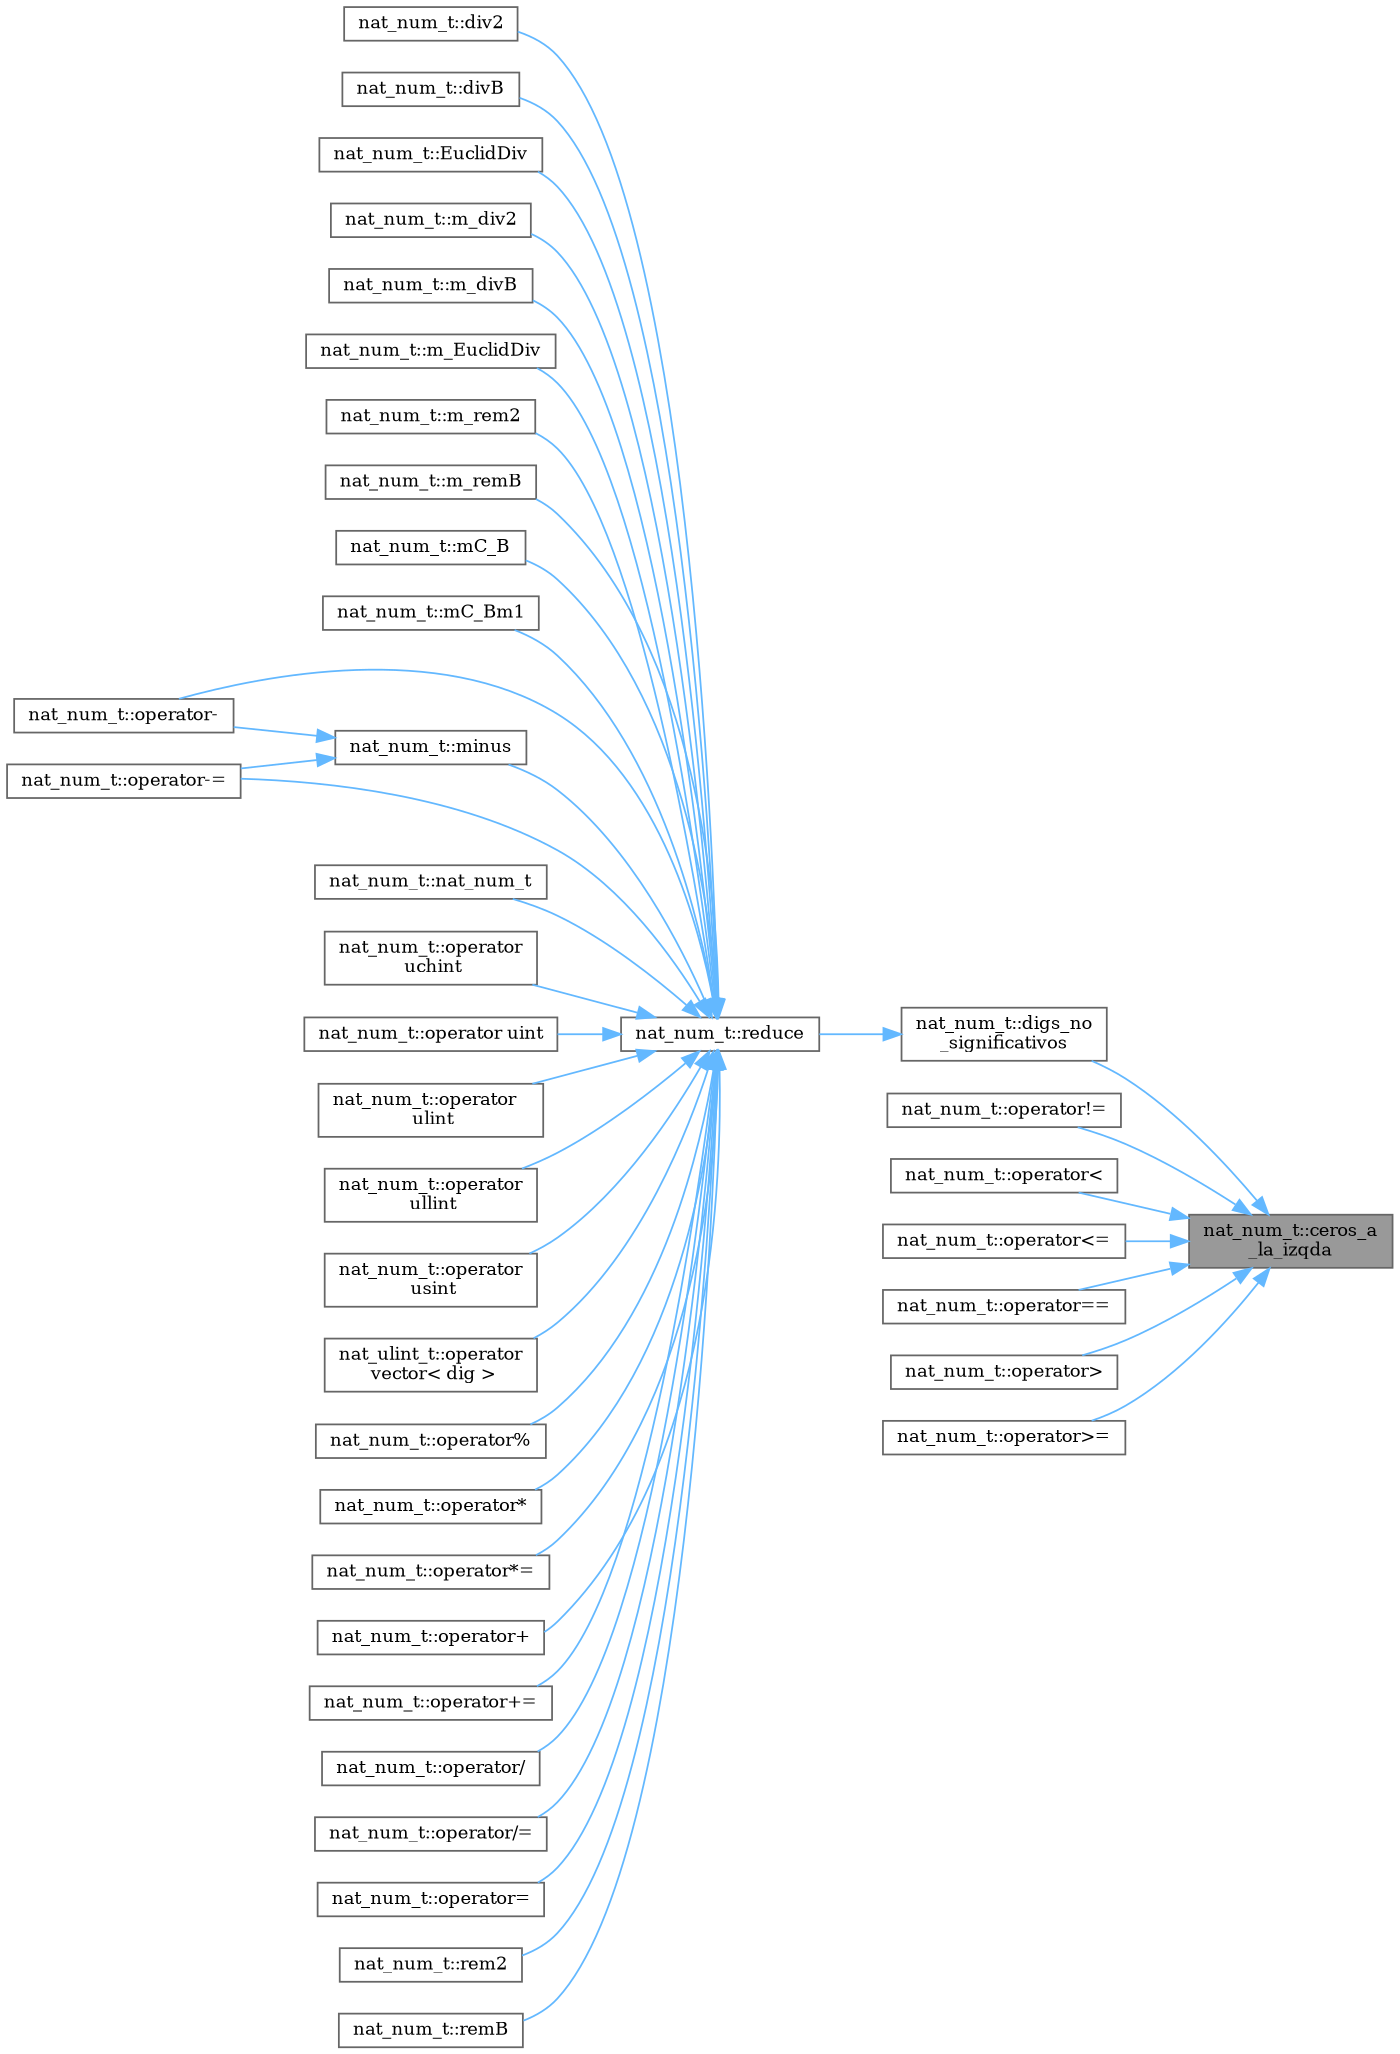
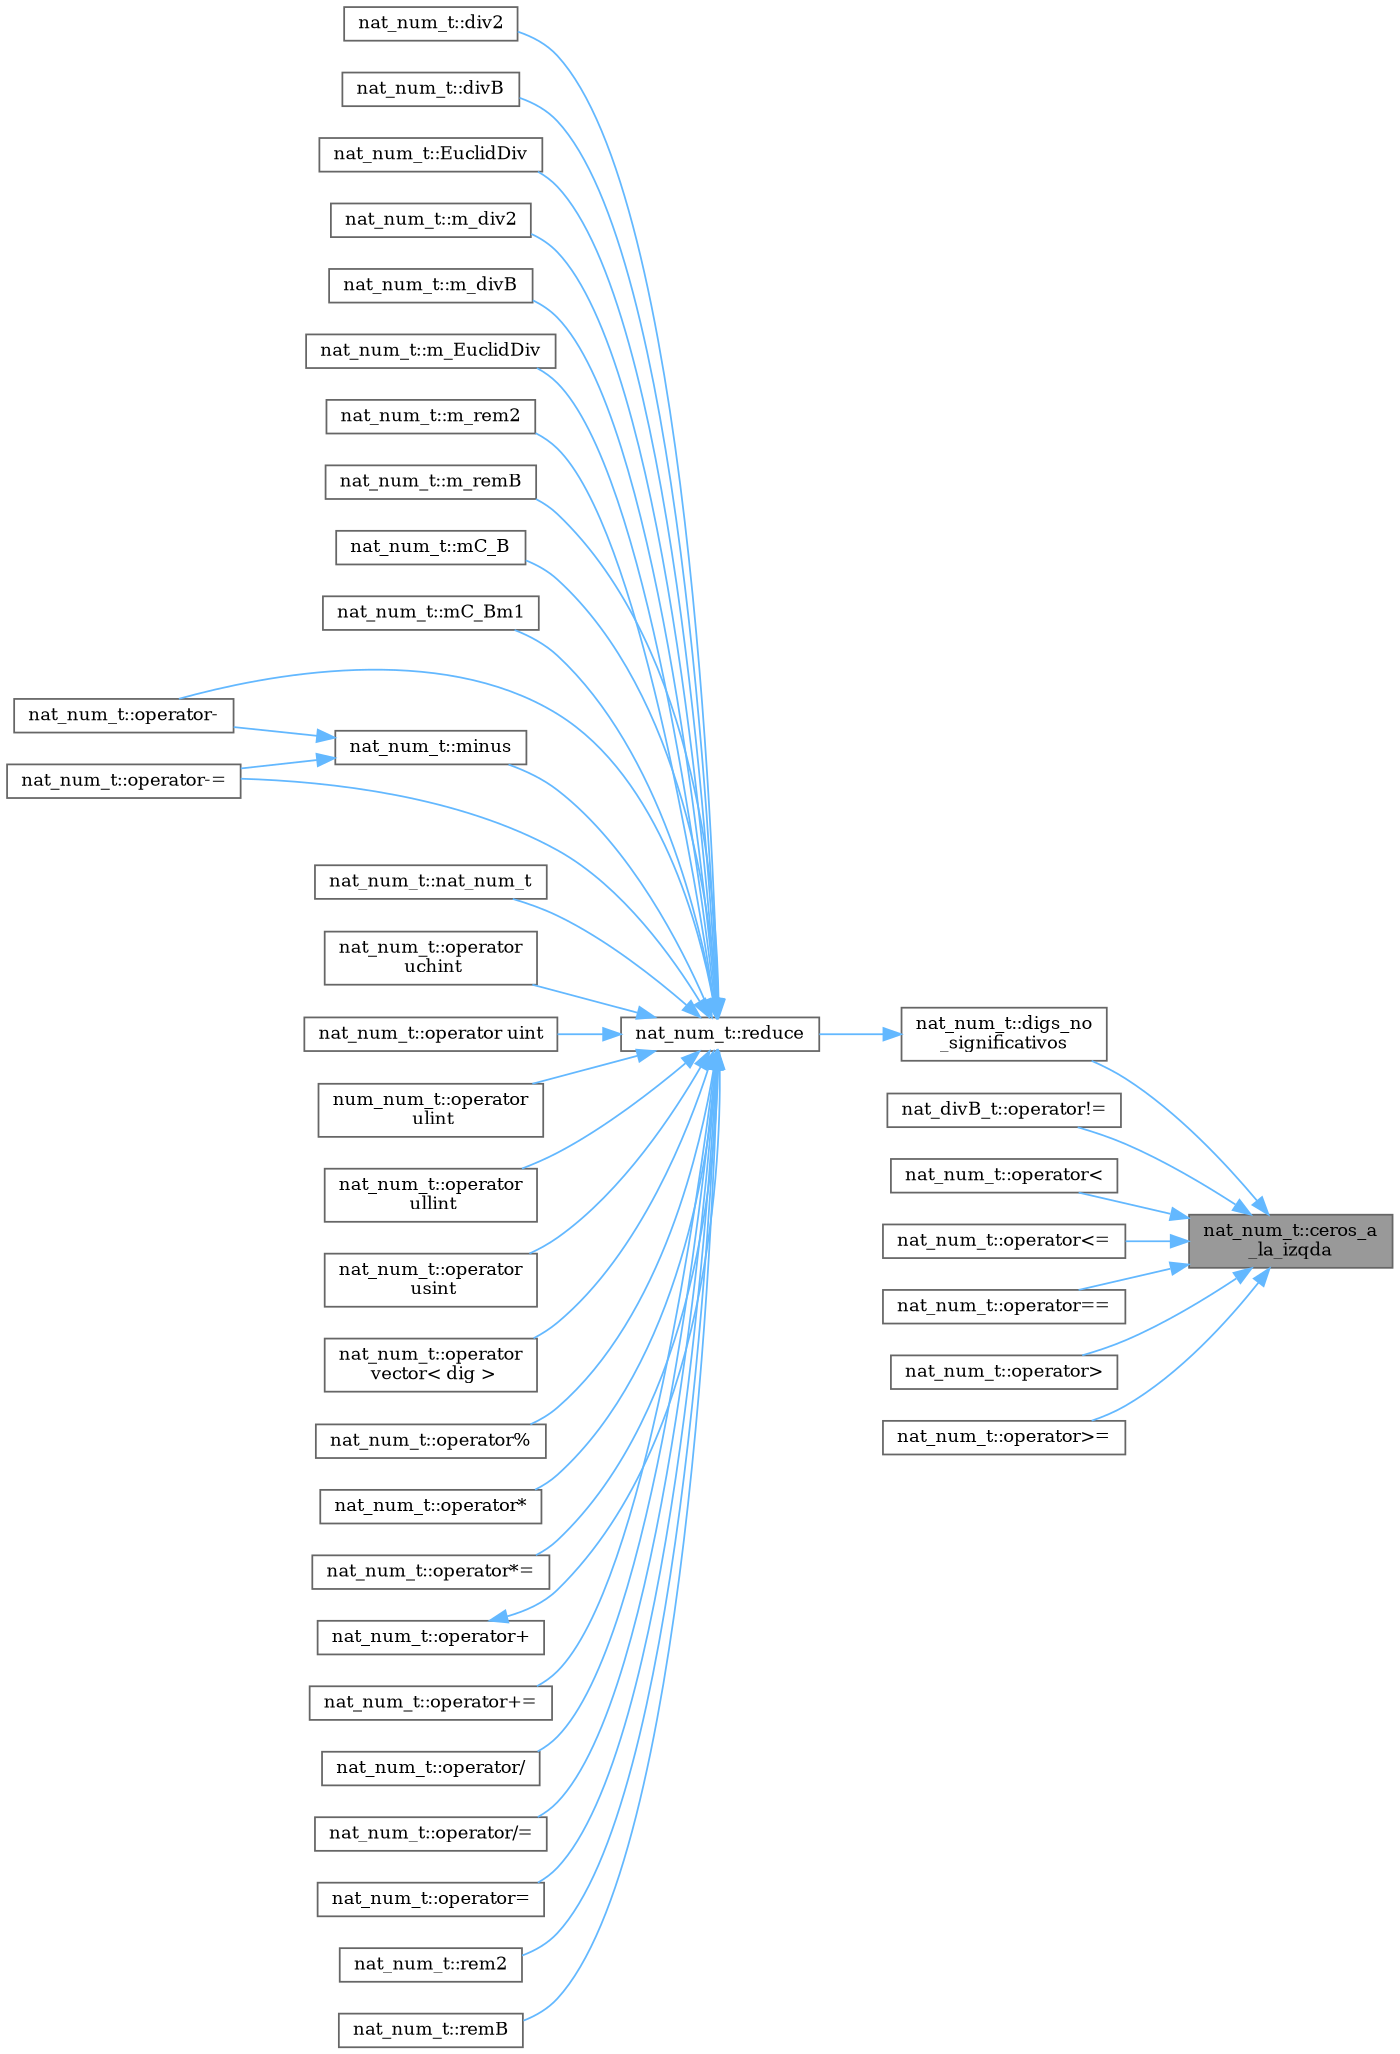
(431, 1110) -> (431, 1110)
(1004, 1110) -> (1004, 1110)
(431, 1365) -> (431, 1365)
(688, 1370) -> (619, 1510)
